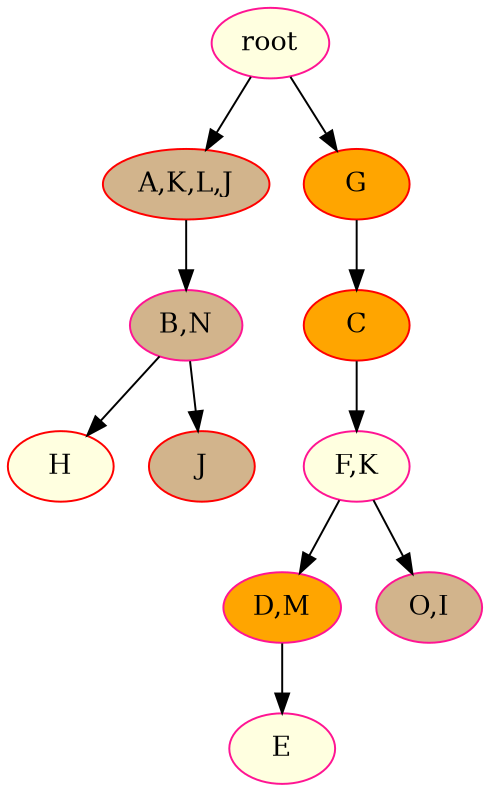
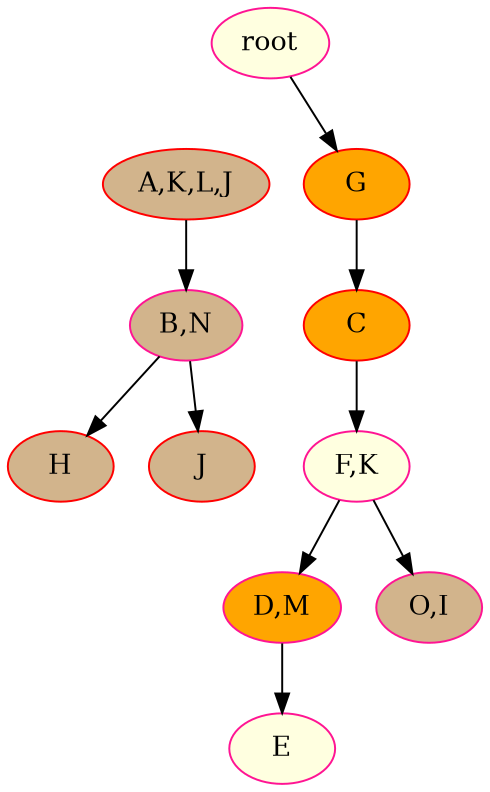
(234, 105) -> none
(61, 466) -> (61, 466)
